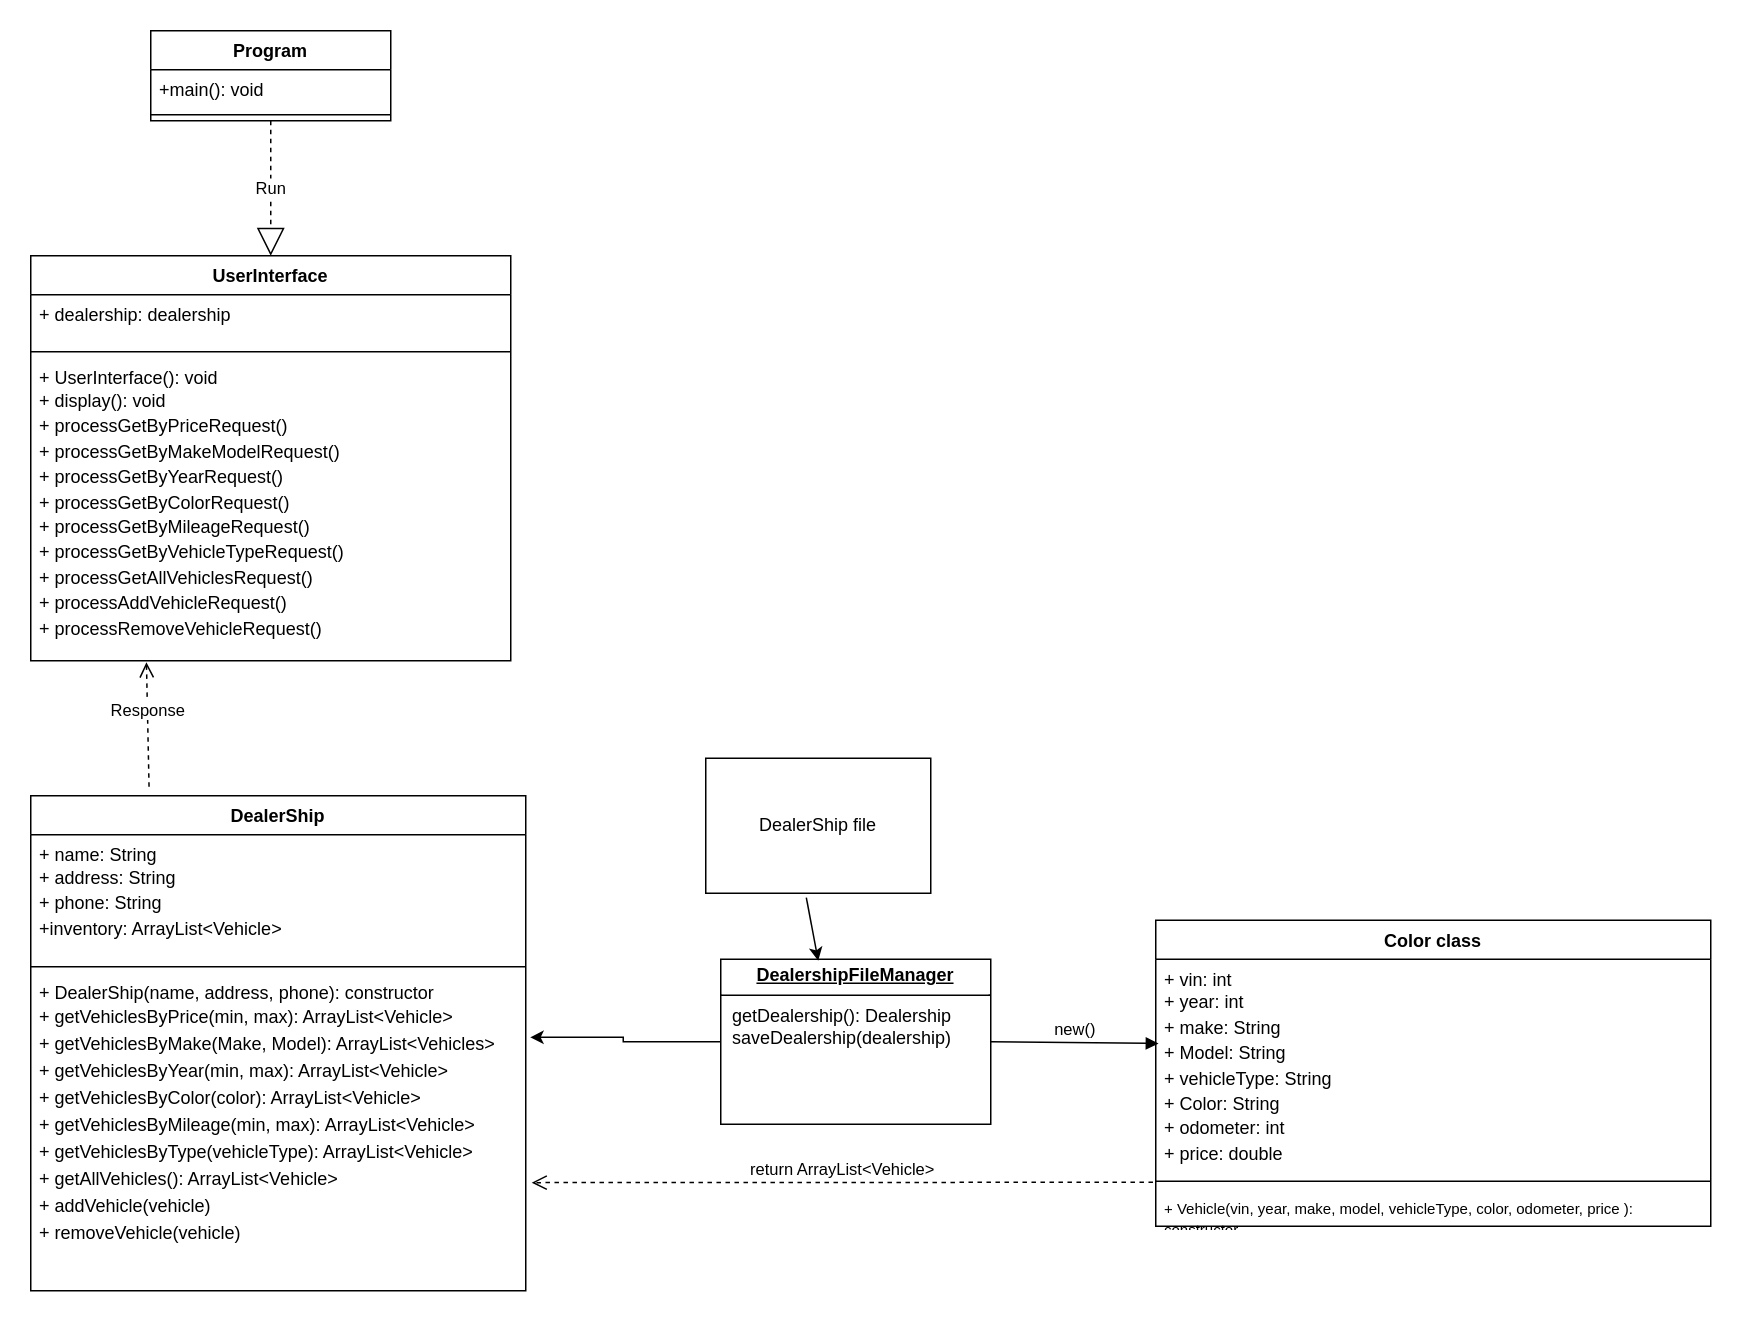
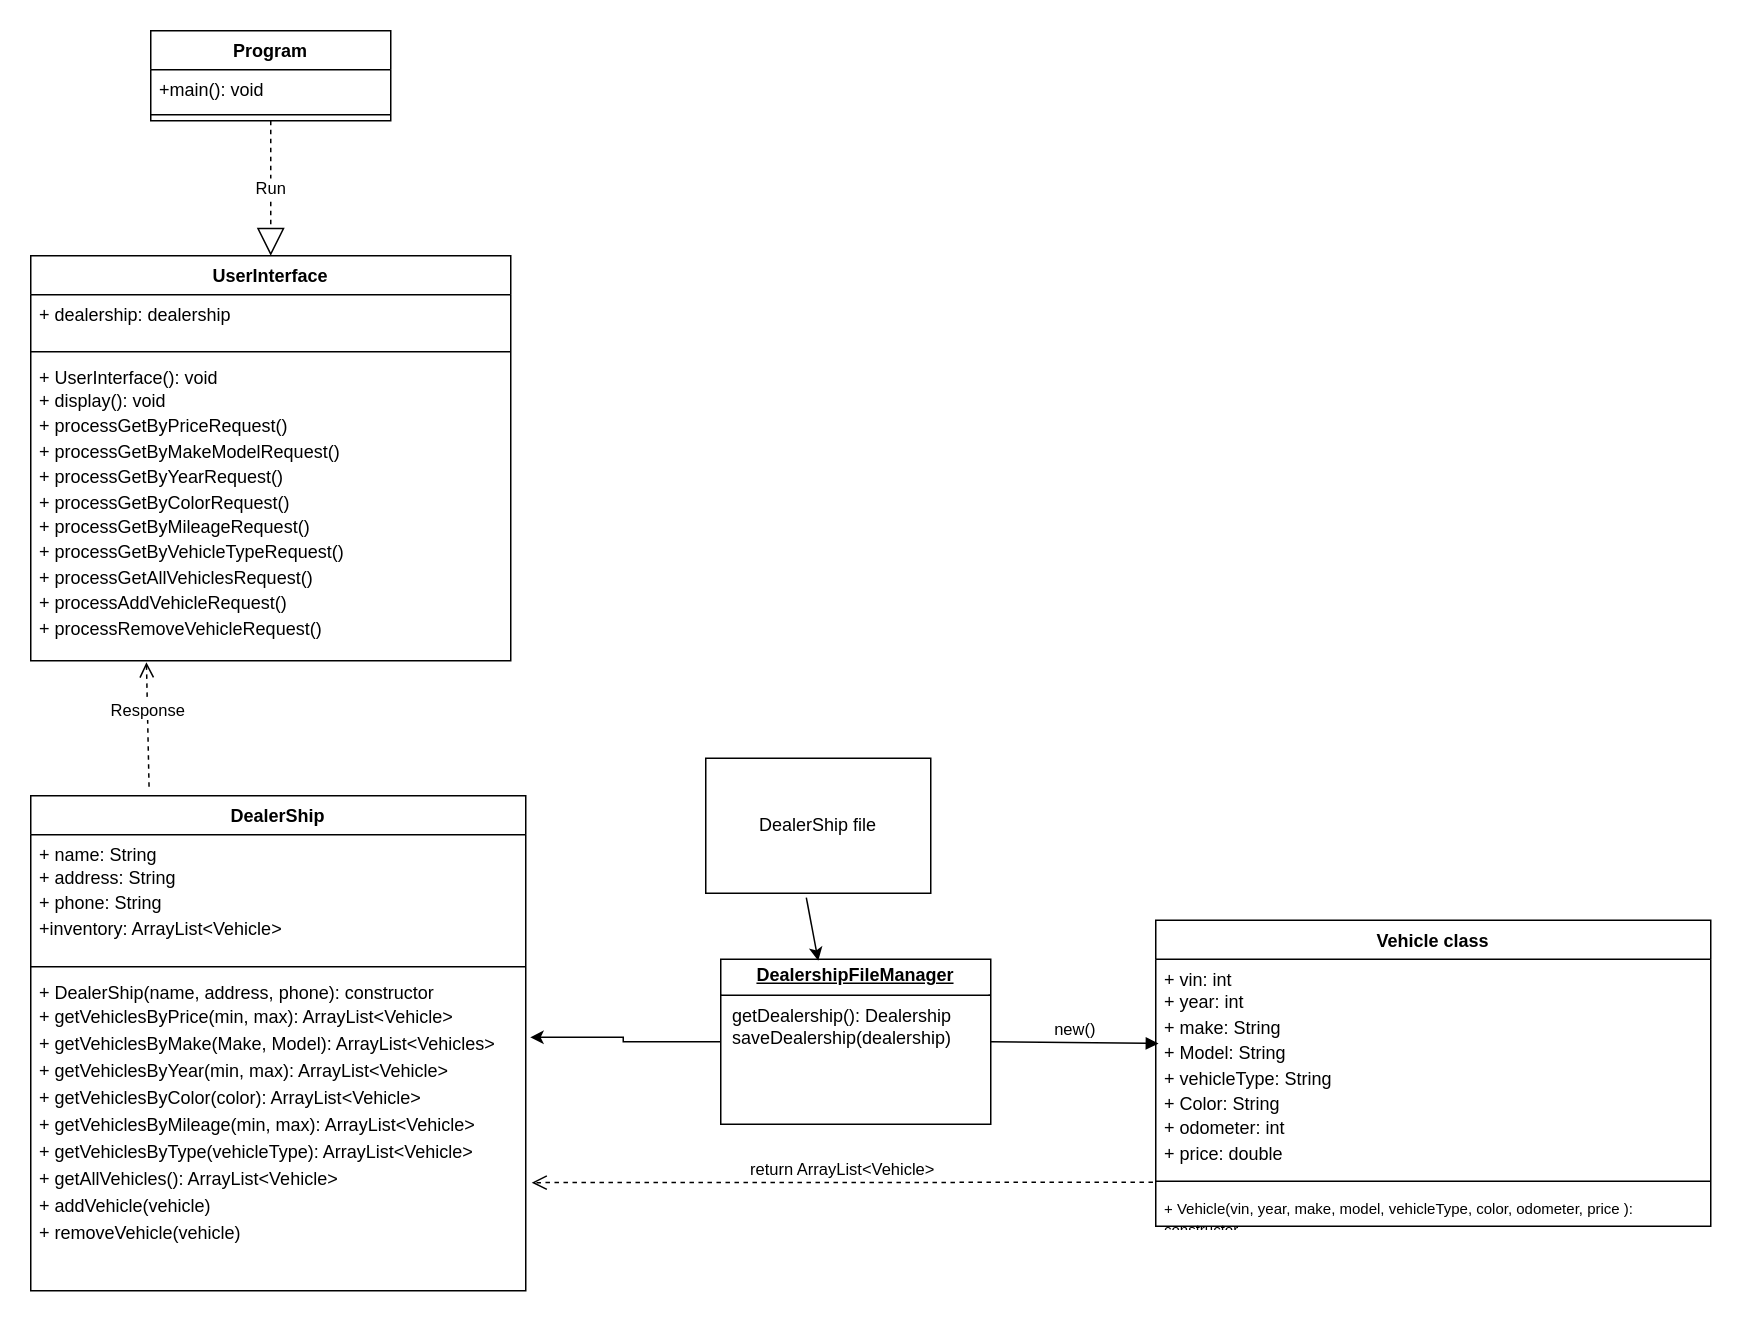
(1433, 942) -> (1433, 942)
